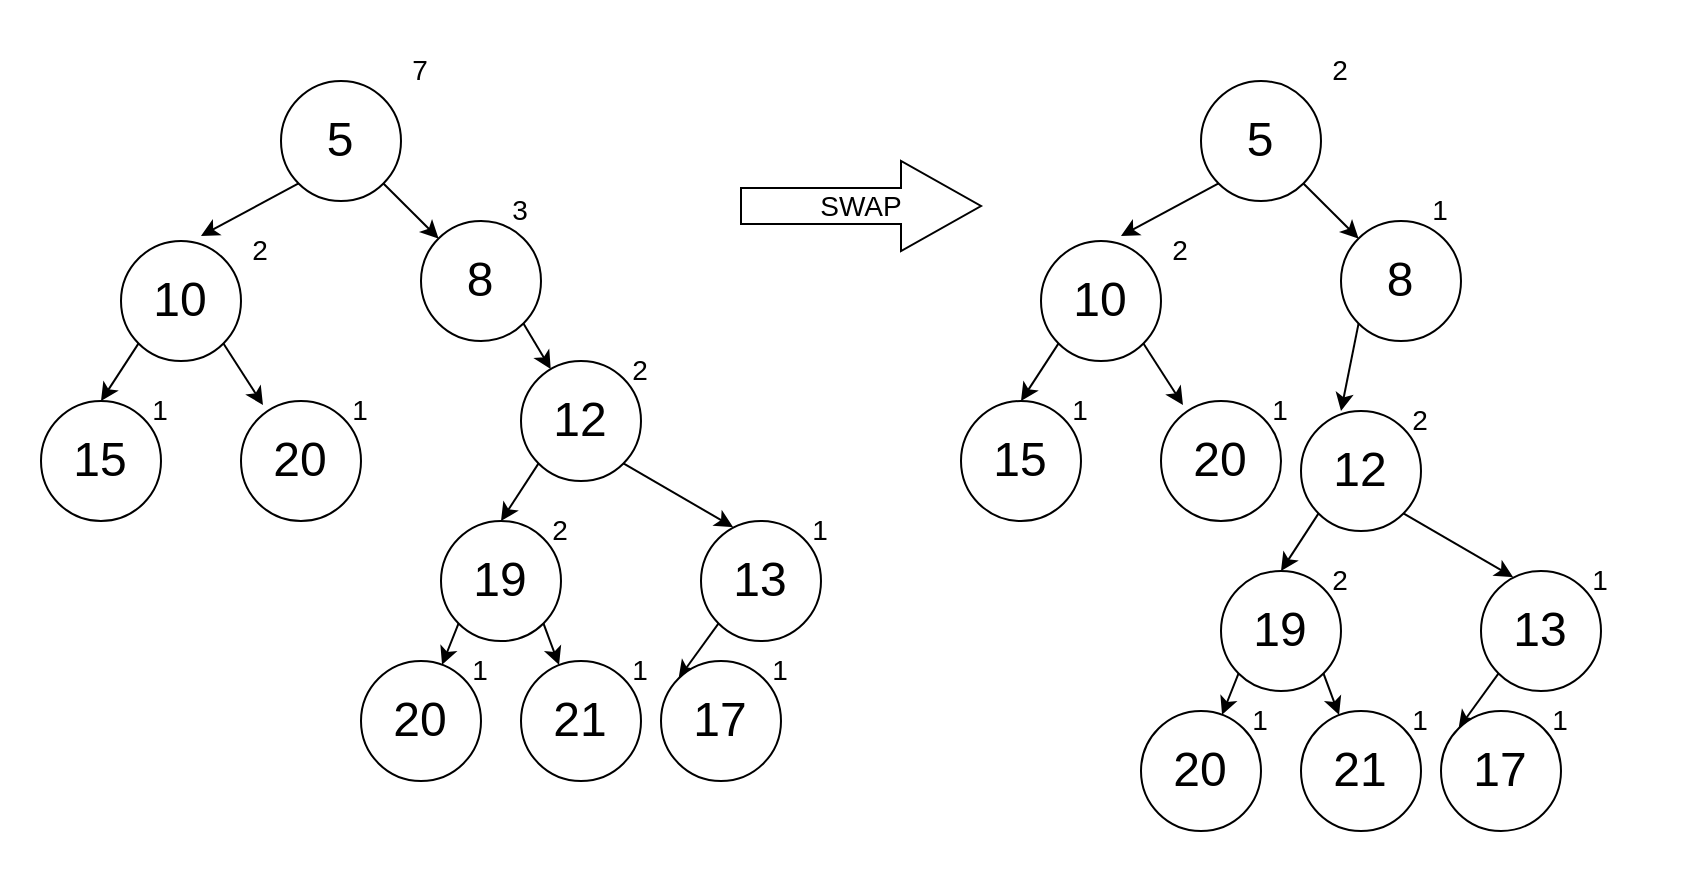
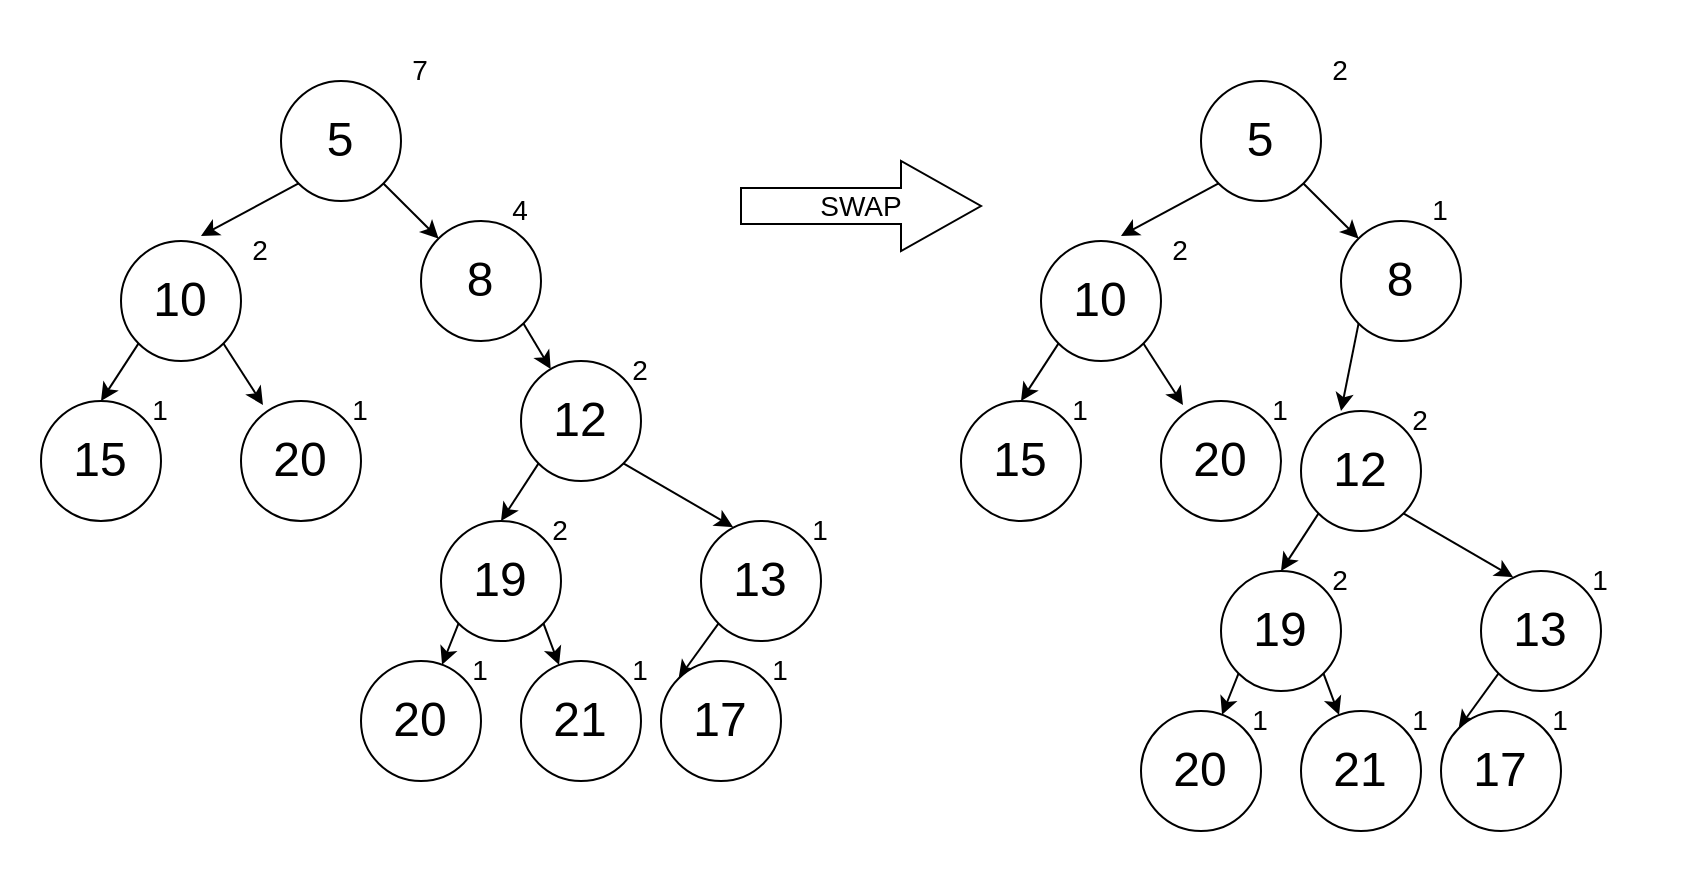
(521, 211) -> (521, 211)
